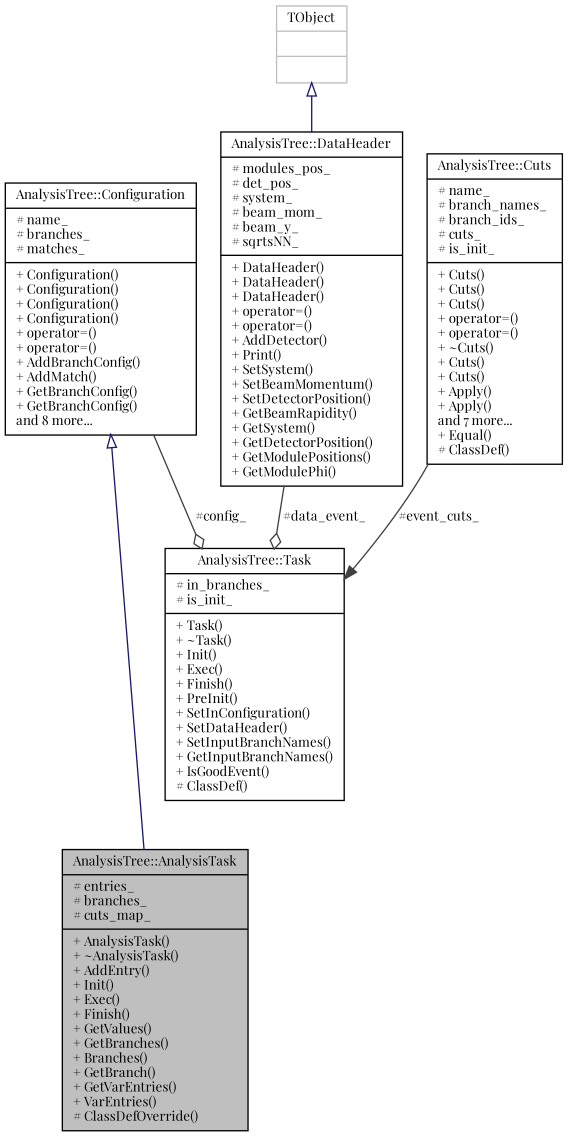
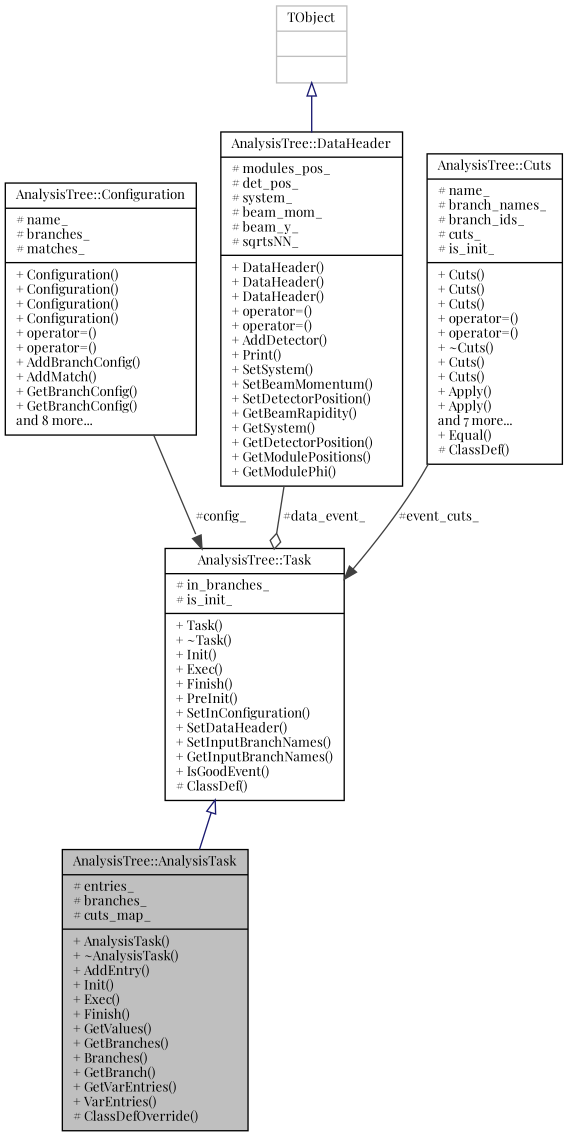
(175, 484) -> (175, 484)
(128, 649) -> (205, 831)
